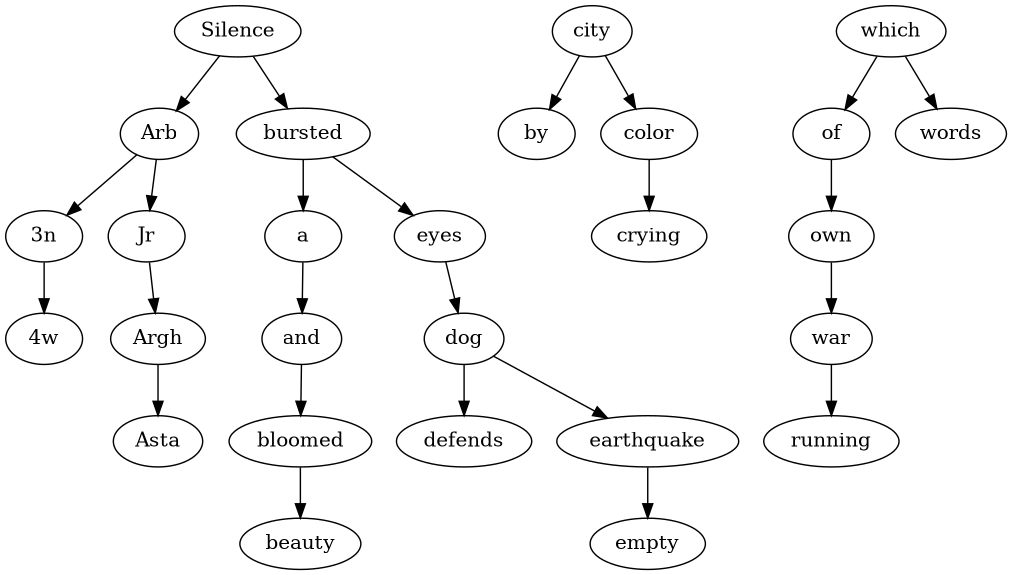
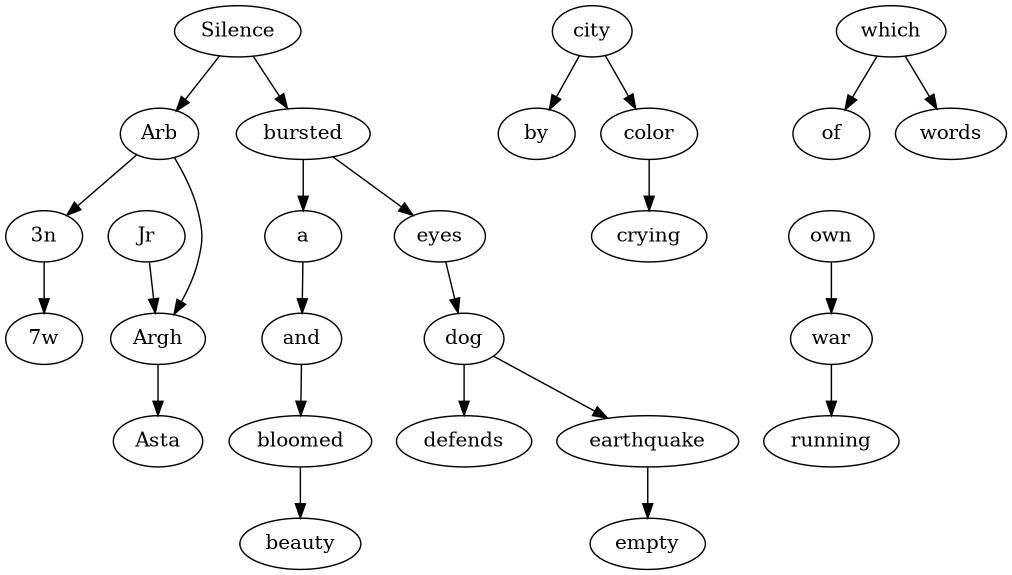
(154, 178) -> (201, 229)
(831, 178) -> none
(44, 339) -> (44, 339)
